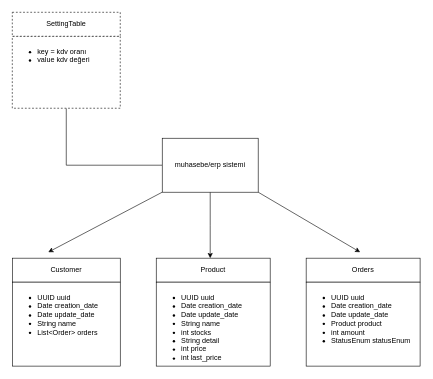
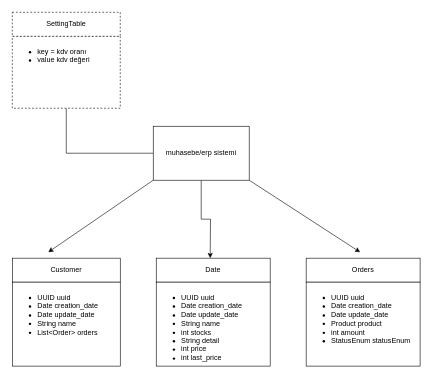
(210, 165) -> (201, 153)
(213, 270) -> (213, 270)
